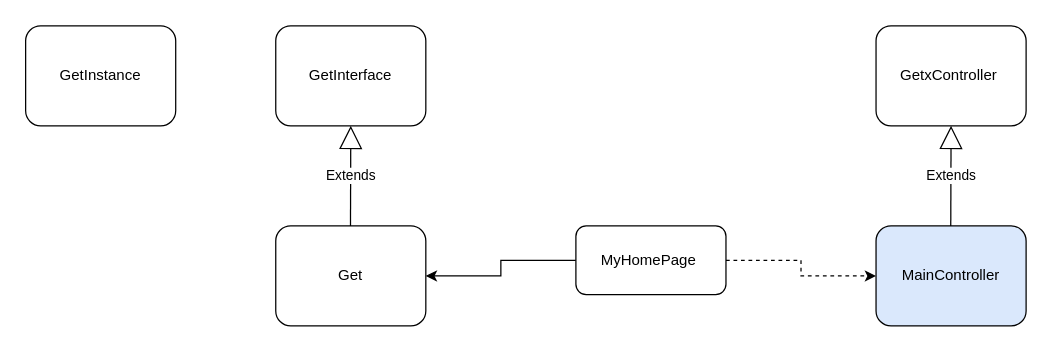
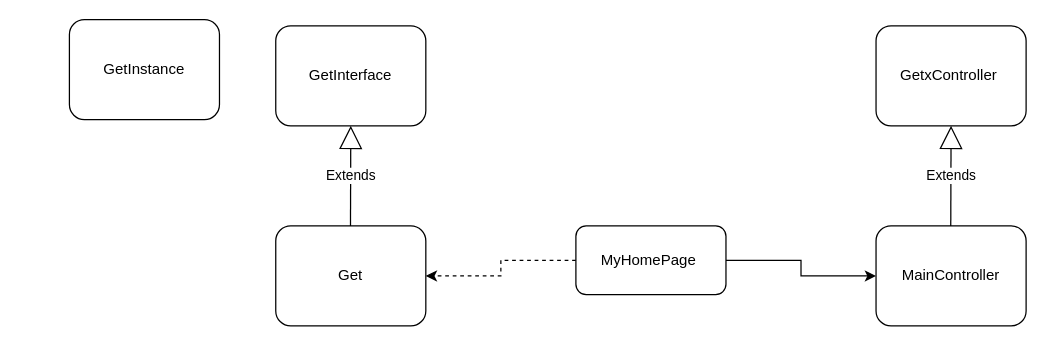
(101, 76) -> (144, 69)
(801, 264) -> (801, 264)
(501, 265) -> (501, 265)
(951, 276) -> (951, 276)
